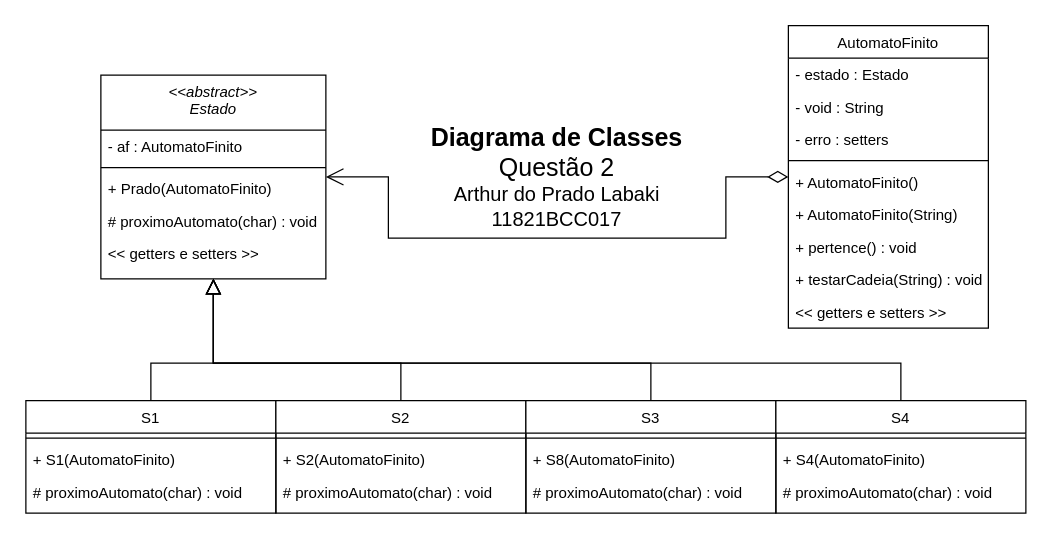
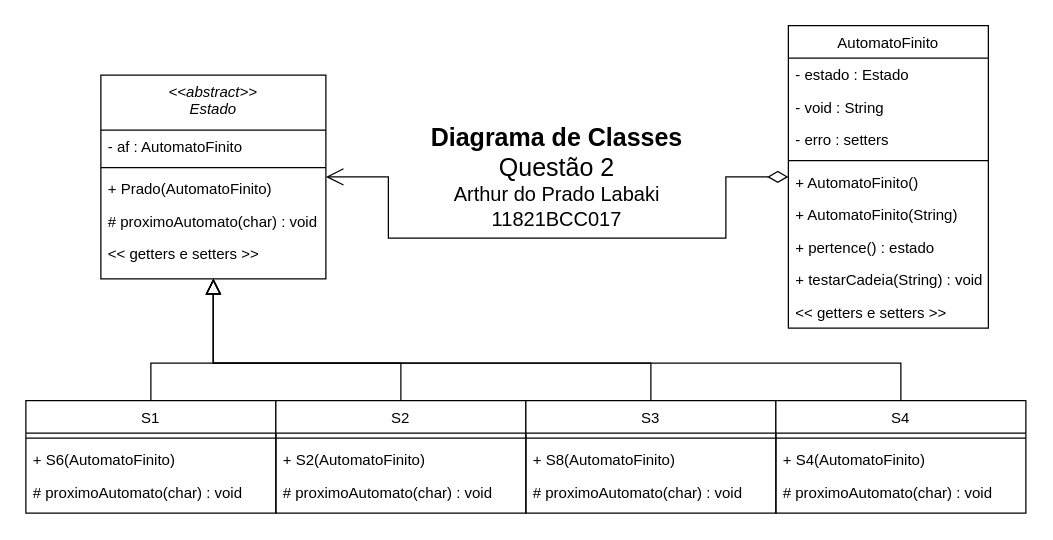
(865, 248) -> (875, 248)
(111, 460) -> (111, 460)
